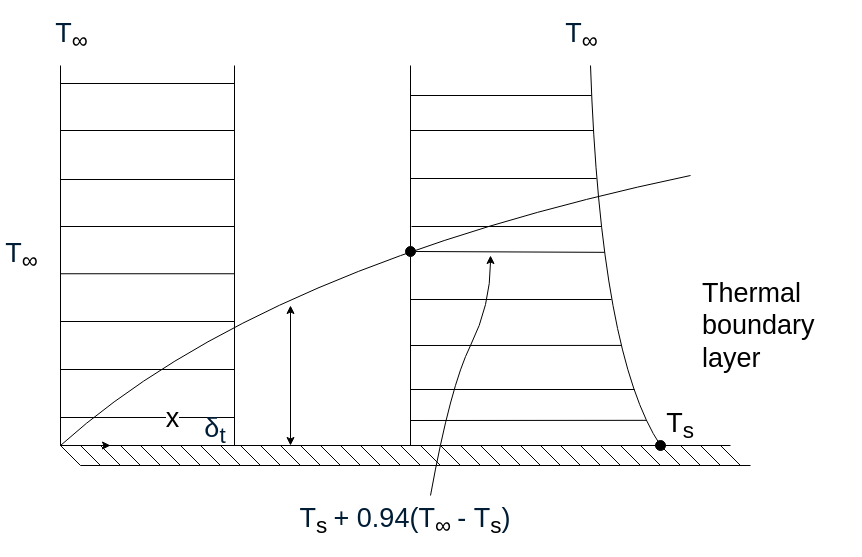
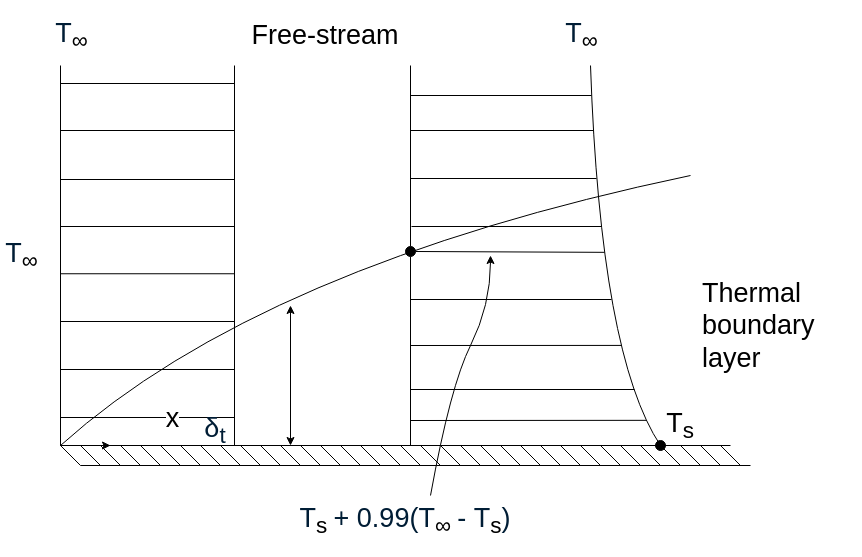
none -> (326, 36)
(406, 521) -> (406, 521)
